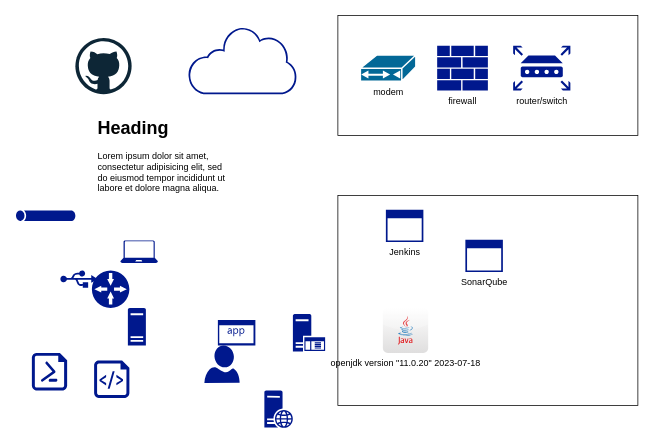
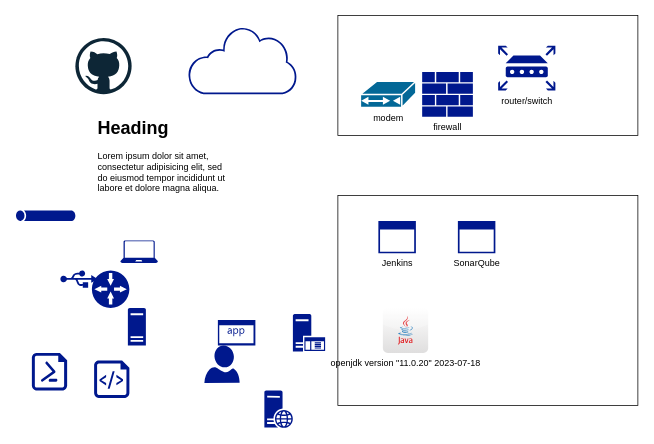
(388, 68) -> (388, 94)
(463, 68) -> (448, 94)
(542, 68) -> (527, 68)
(405, 226) -> (397, 237)
(484, 256) -> (477, 237)
